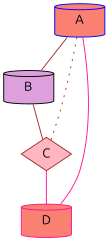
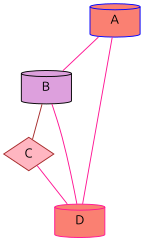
(54, 54) -> (81, 54)
(66, 89) -> none
none -> (66, 153)
